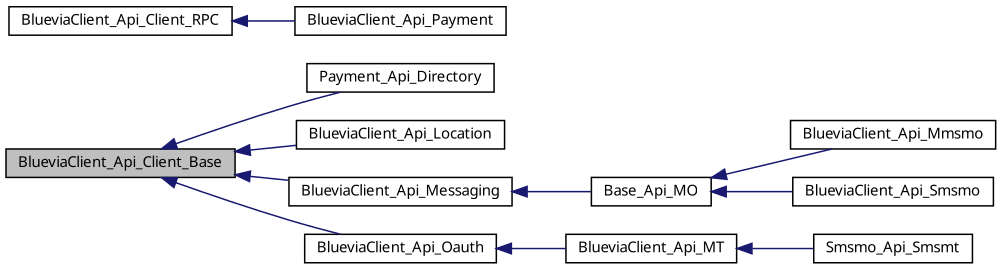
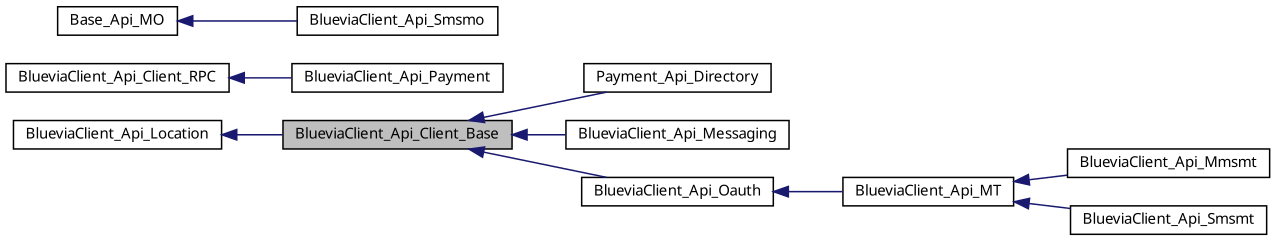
(893, 135) -> none
(273, 148) -> (260, 135)
none -> (1169, 163)
(559, 192) -> none
(893, 249) -> (1169, 220)
